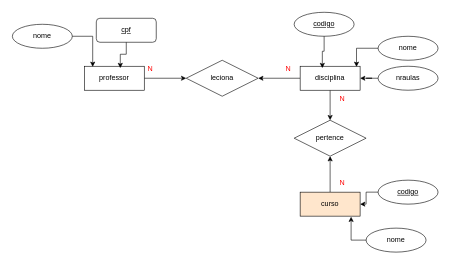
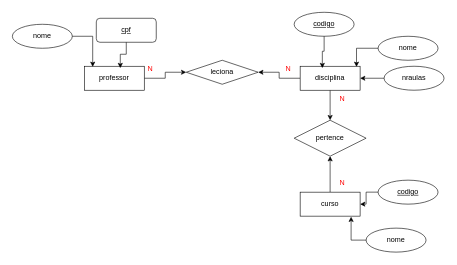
(222, 78) -> (222, 72)
(408, 78) -> (414, 78)
(330, 204) -> (330, 204)
